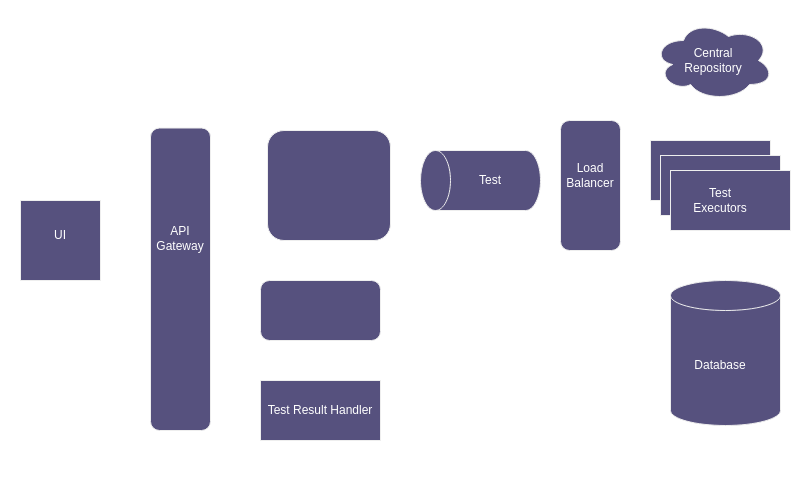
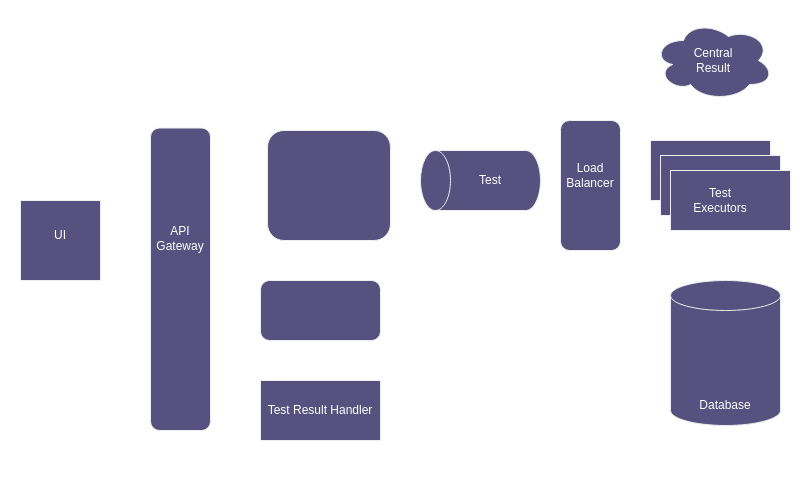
(714, 61) -> (714, 61)
(721, 366) -> (726, 406)
